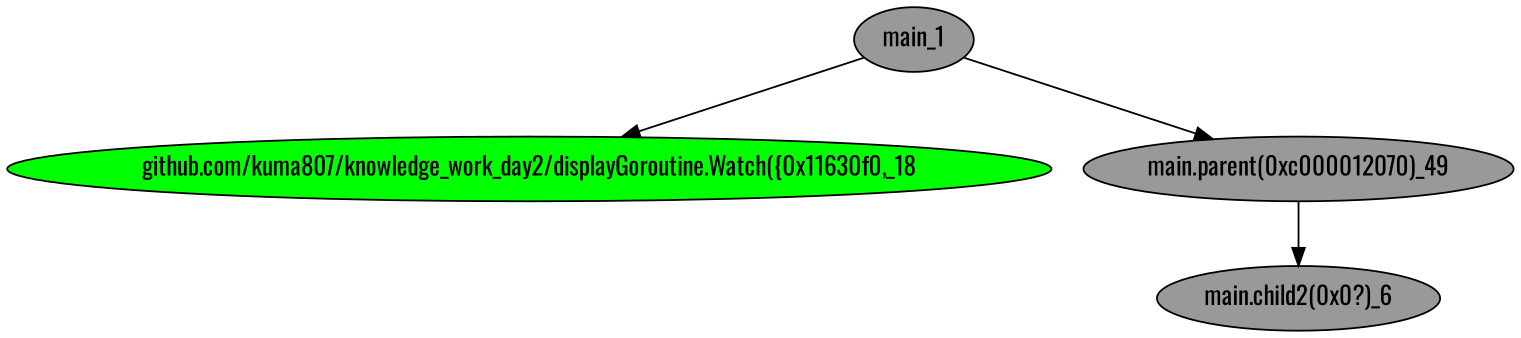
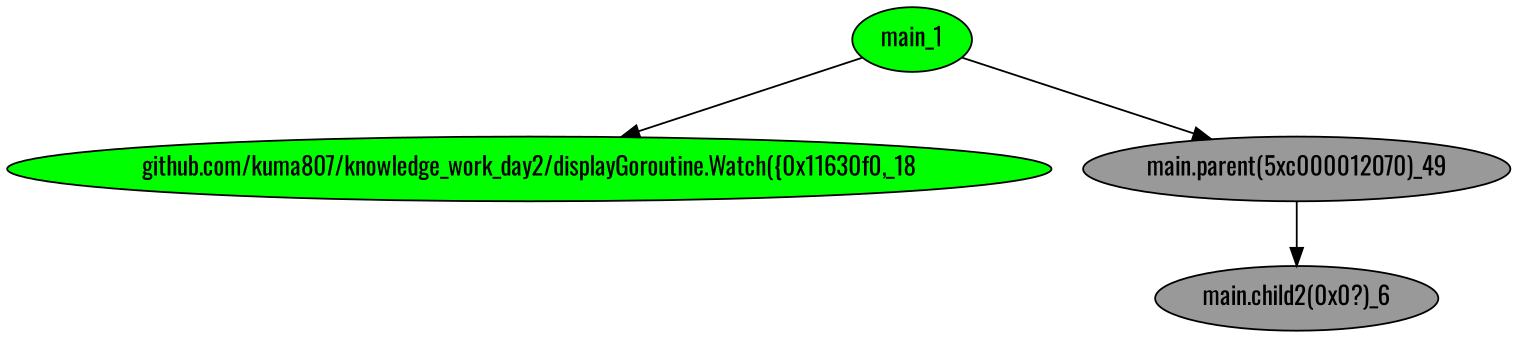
(914, 40) -> (912, 40)
(1299, 169) -> (1297, 169)
